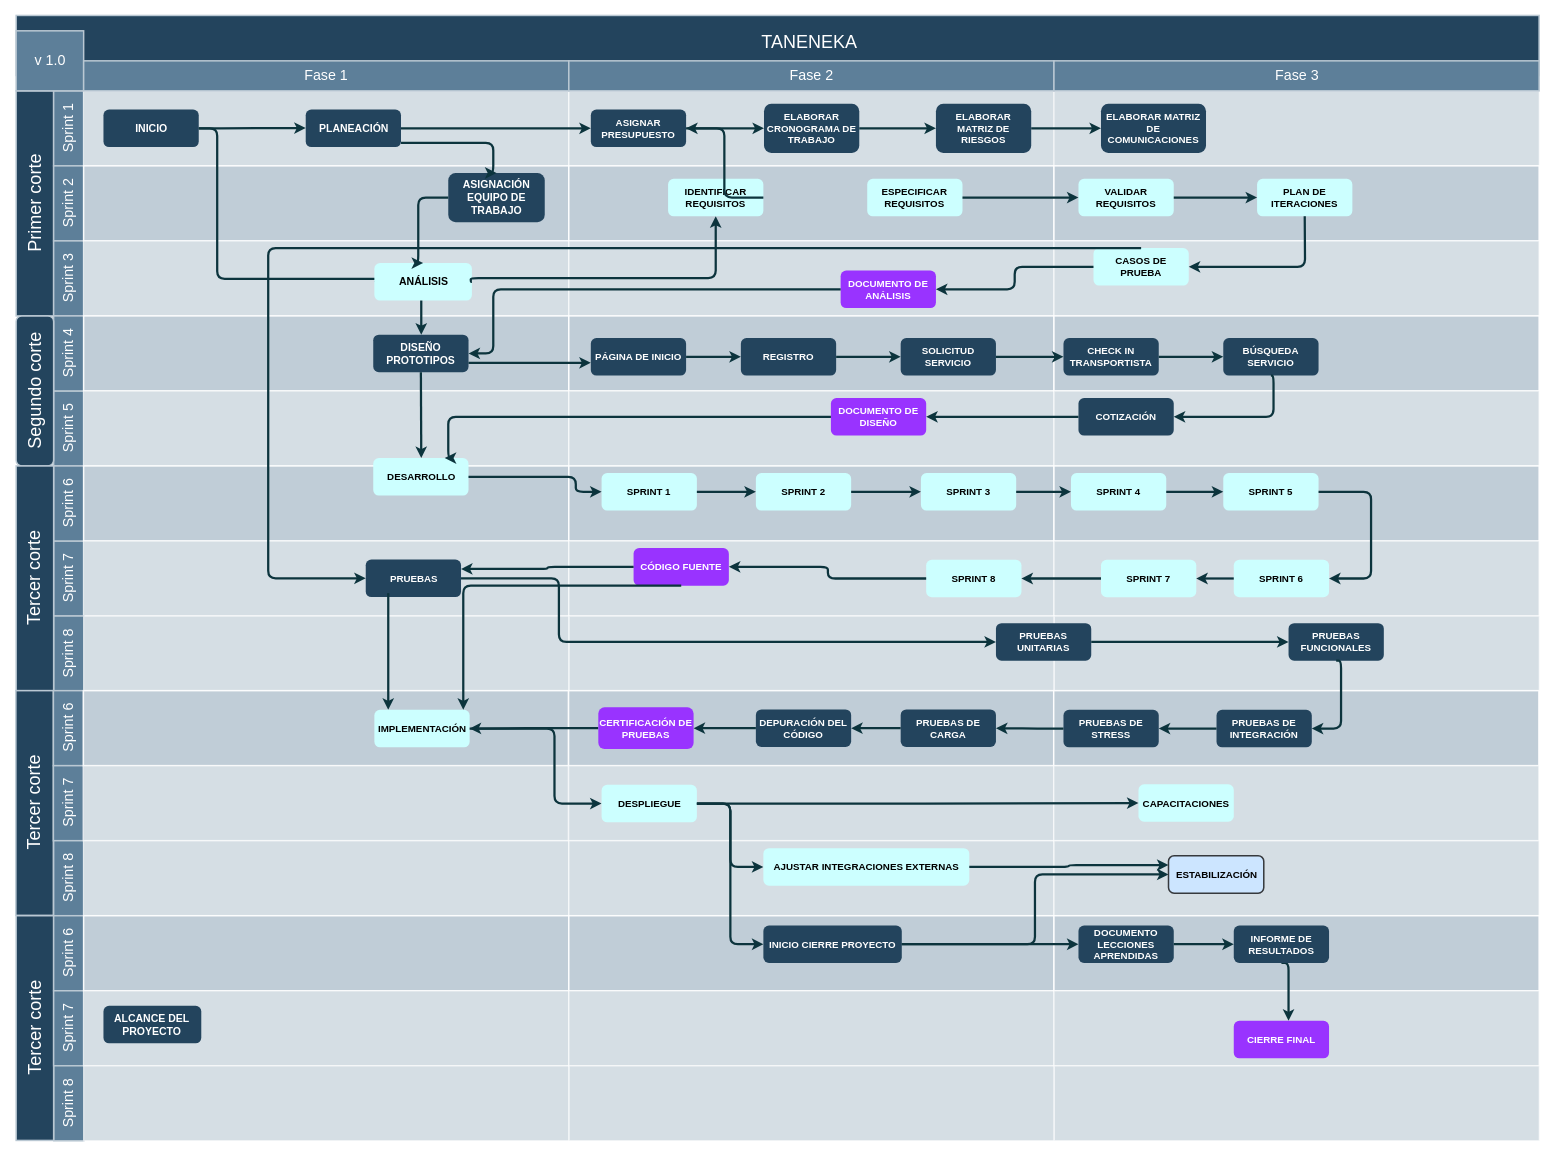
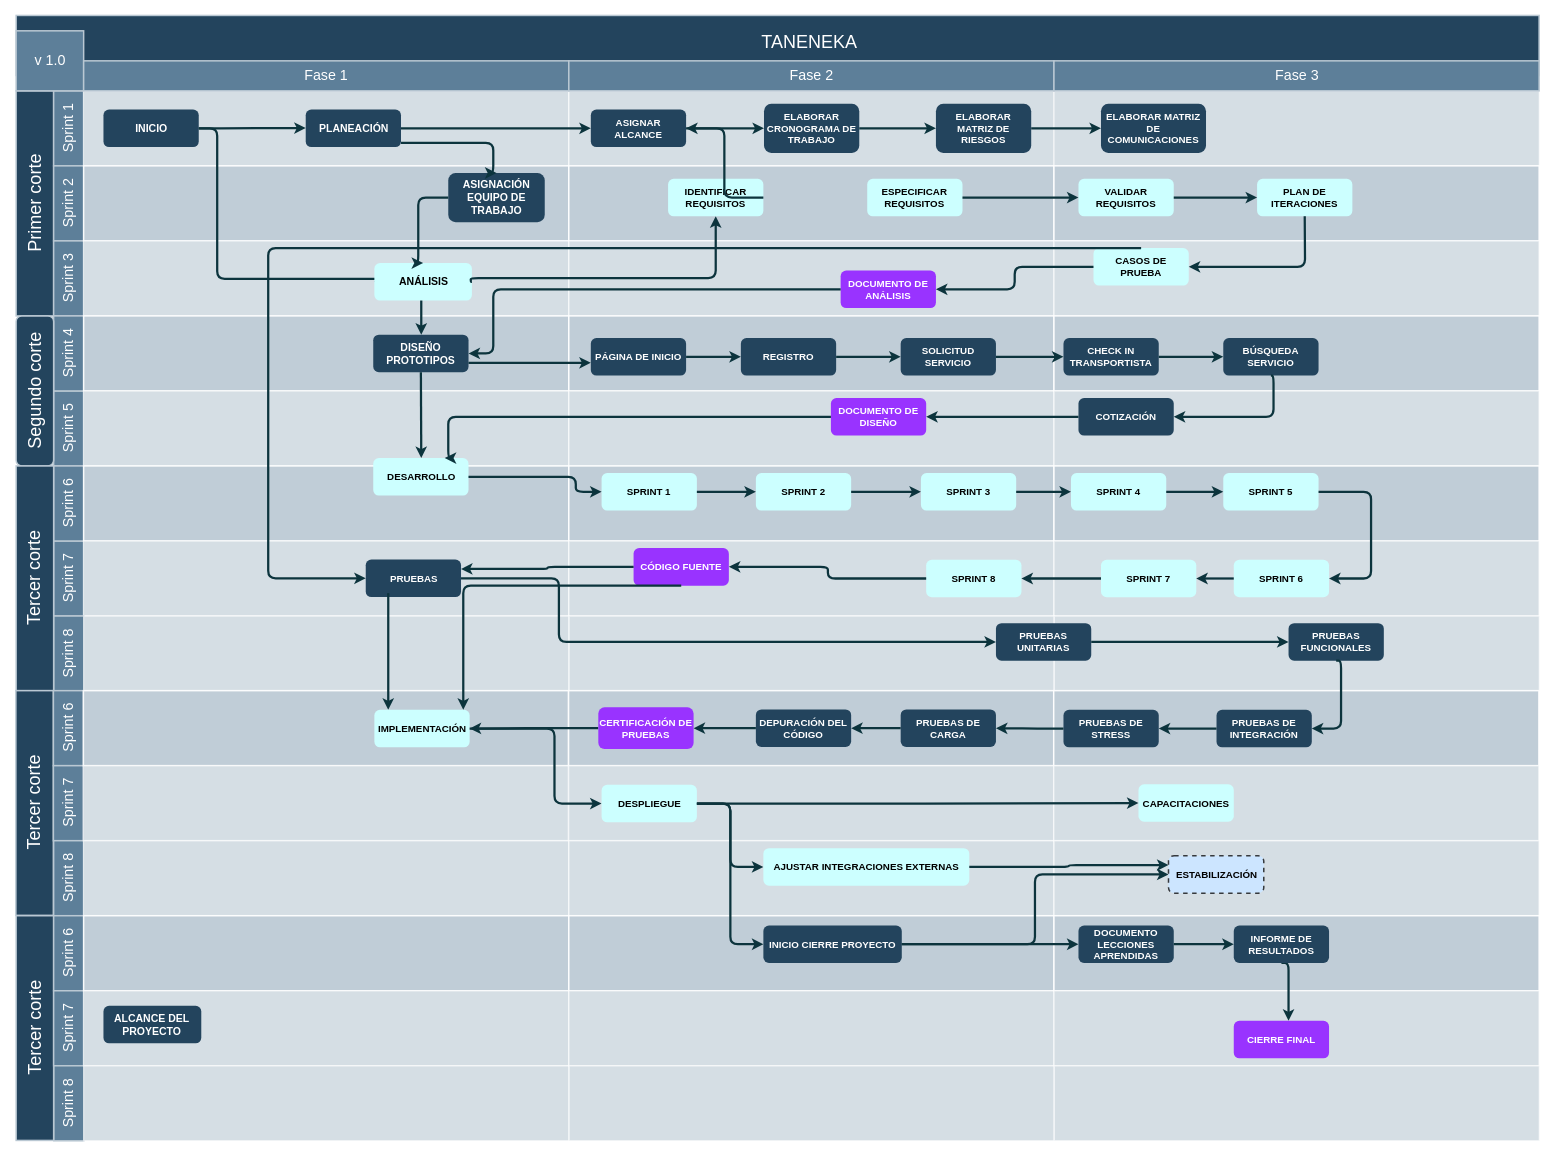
(638, 129) -> (638, 129)
(1216, 874) -> (1216, 874)
